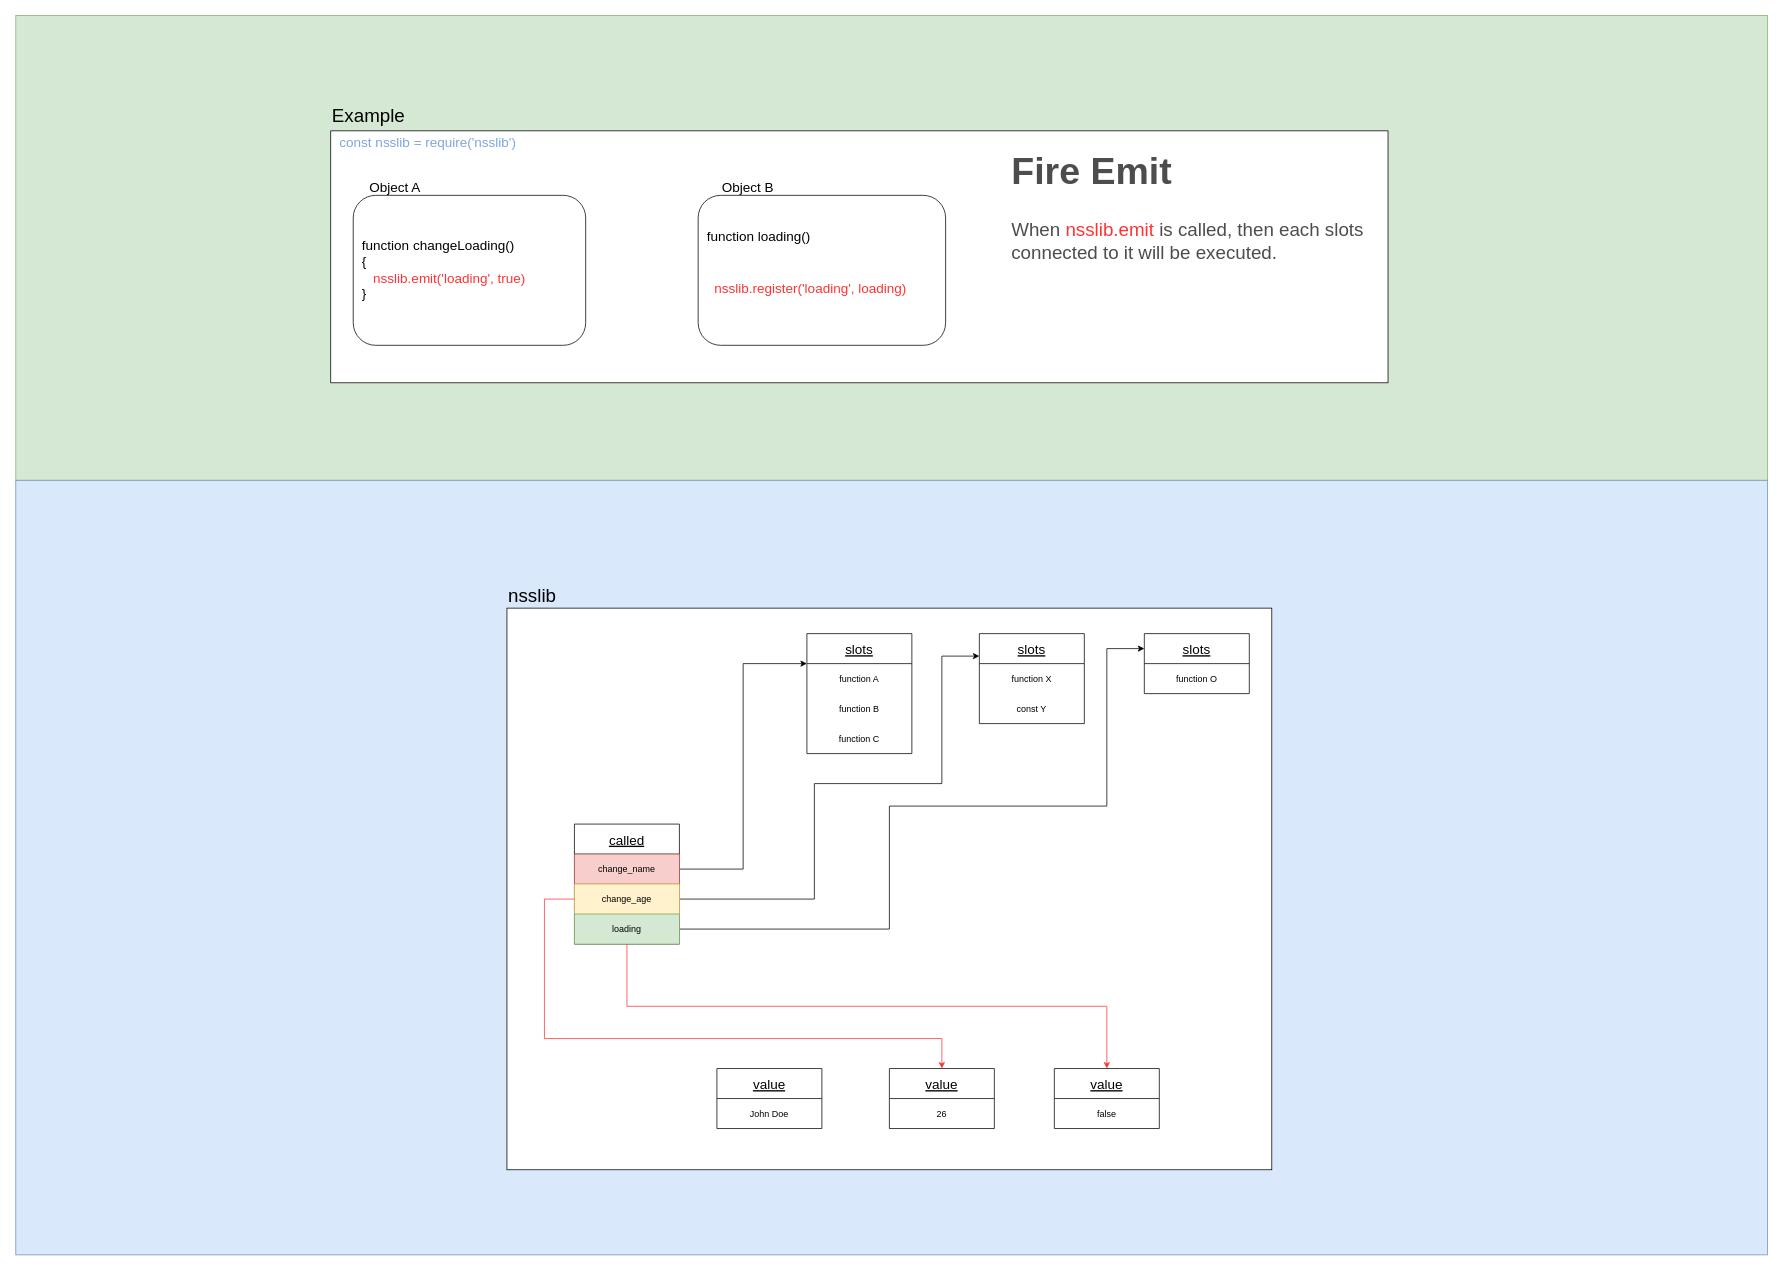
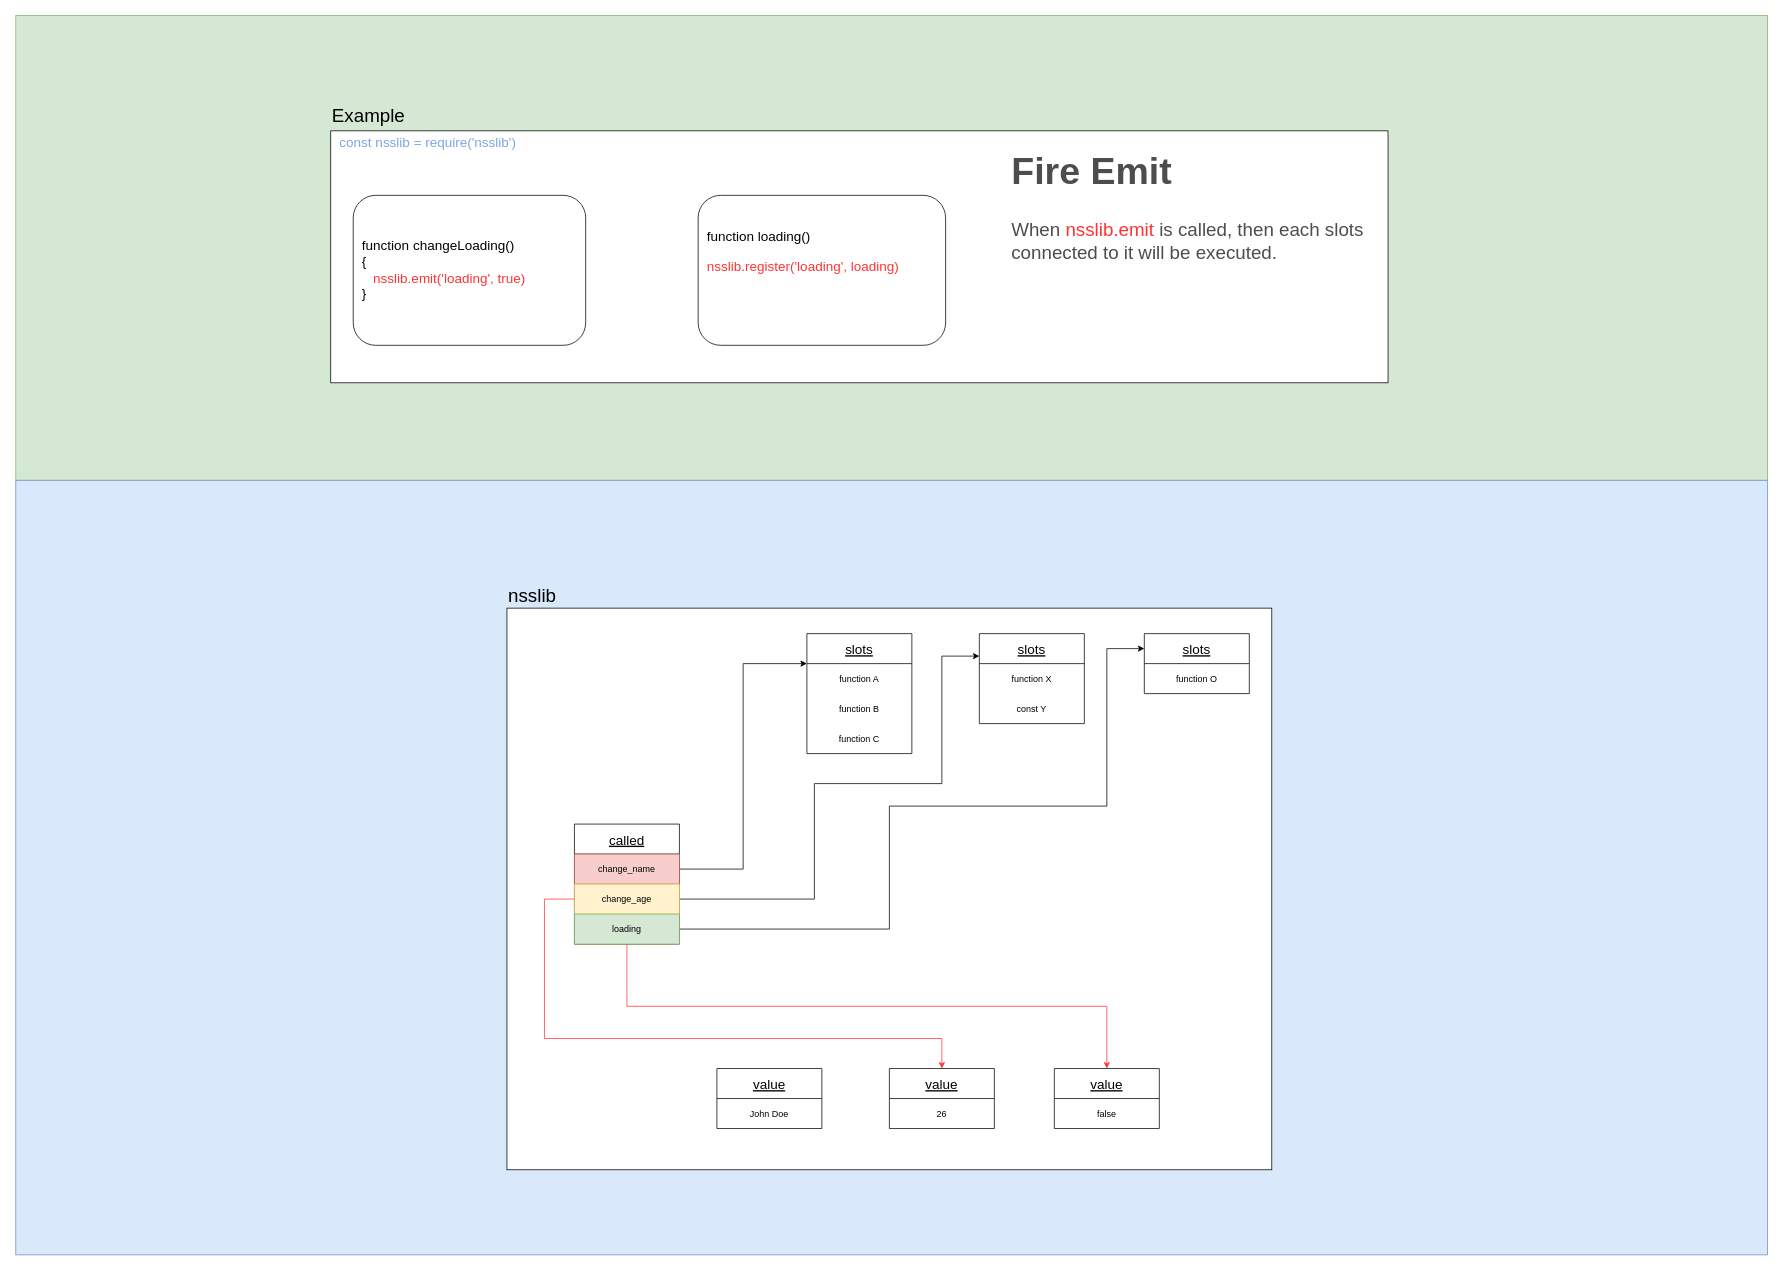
(405, 188) -> none
(758, 188) -> none
(818, 289) -> (810, 267)
